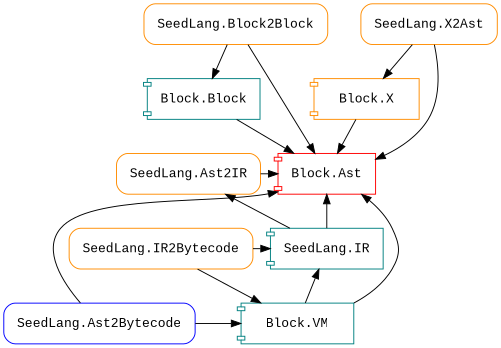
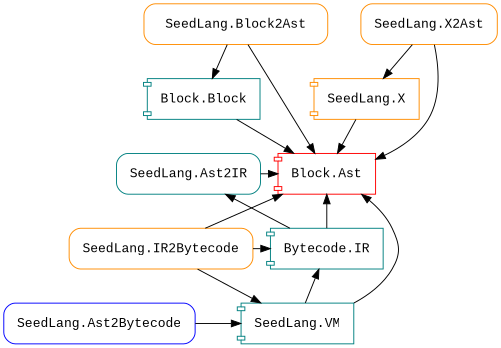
(236, 24) -> (236, 24)
(367, 99) -> (367, 99)
(188, 174) -> (188, 174)
(120, 206) -> (239, 213)
(327, 249) -> (327, 249)
(297, 323) -> (297, 323)
